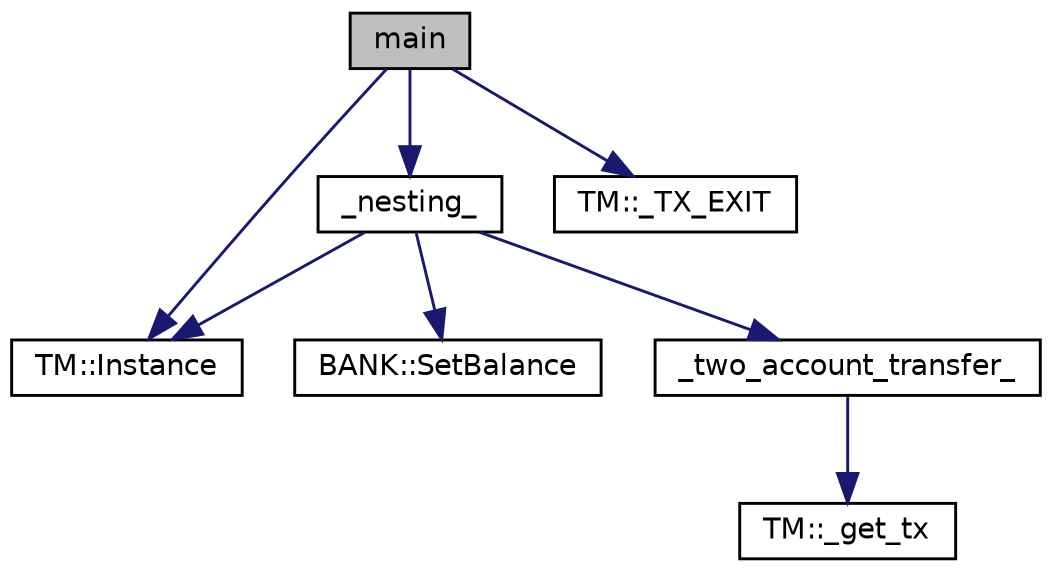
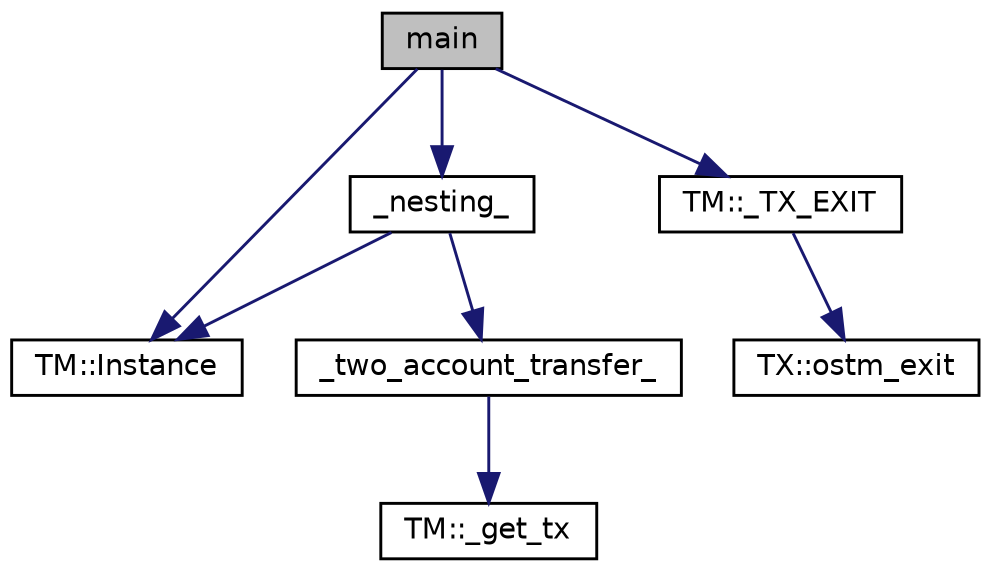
(448, 368) -> none
none -> (856, 368)
